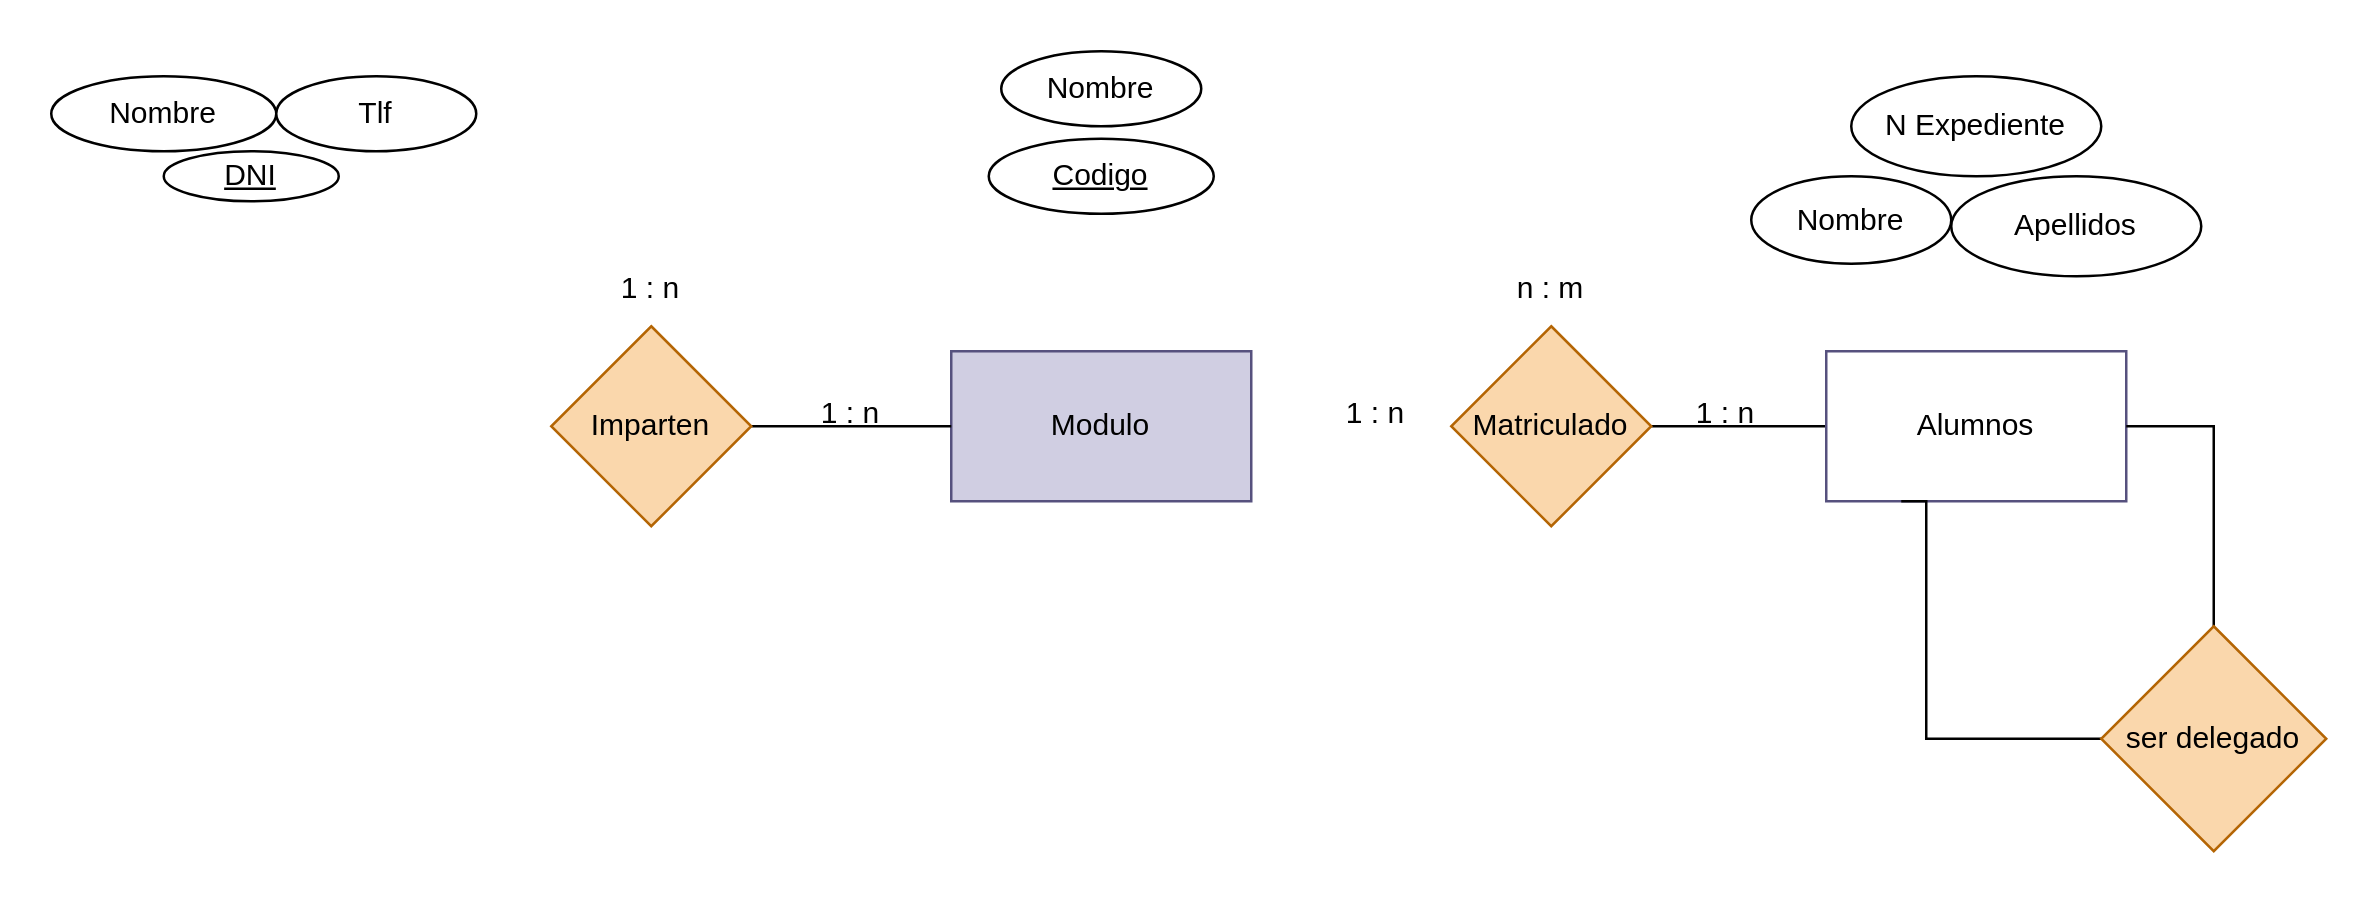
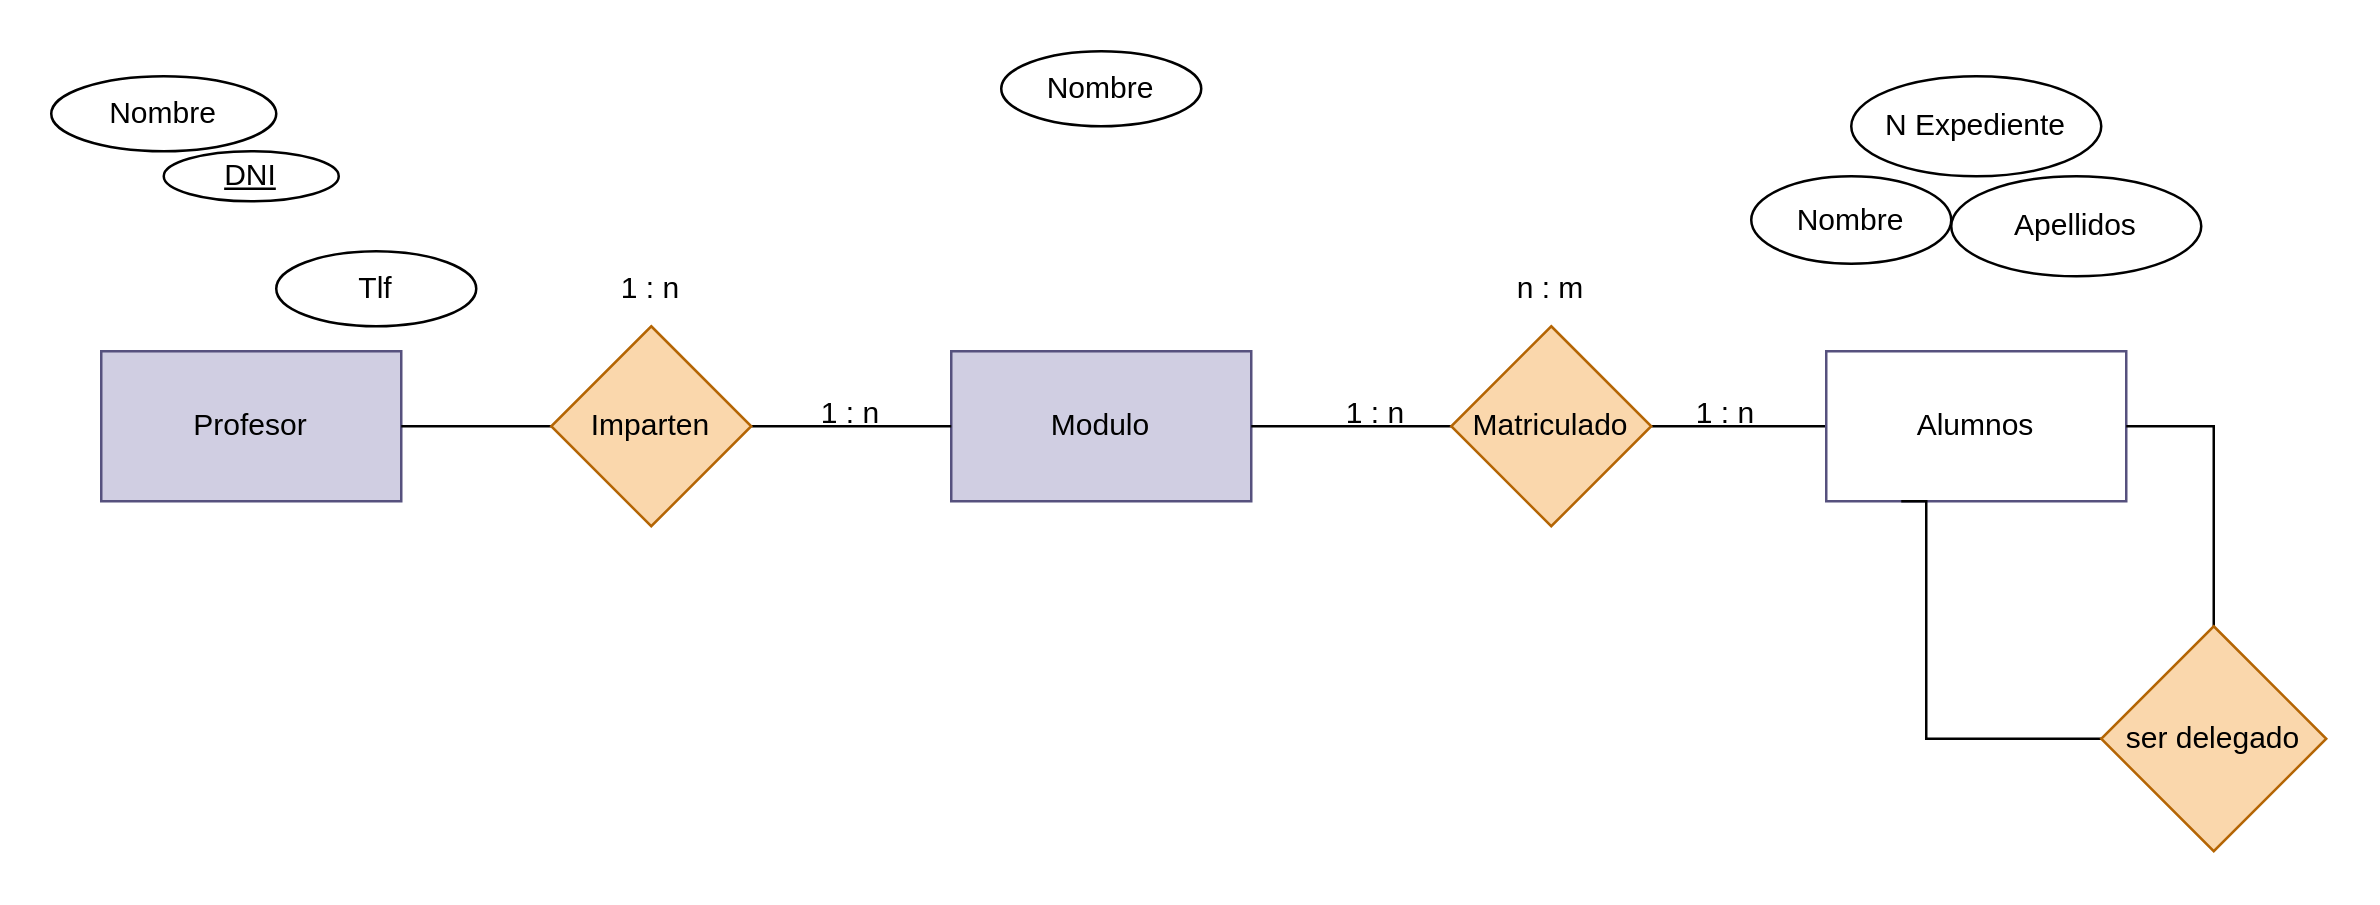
(376, 114) -> (376, 289)
(1101, 176) -> none
none -> (251, 426)
none -> (476, 426)
none -> (1351, 426)
